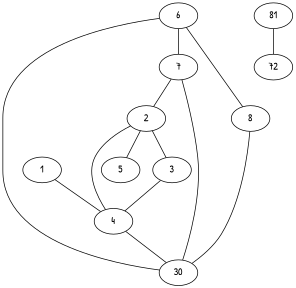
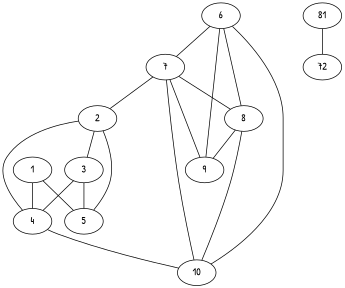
none -> (205, 93)
none -> (205, 170)
none -> (55, 193)
none -> (84, 196)
(178, 273) -> (197, 273)
